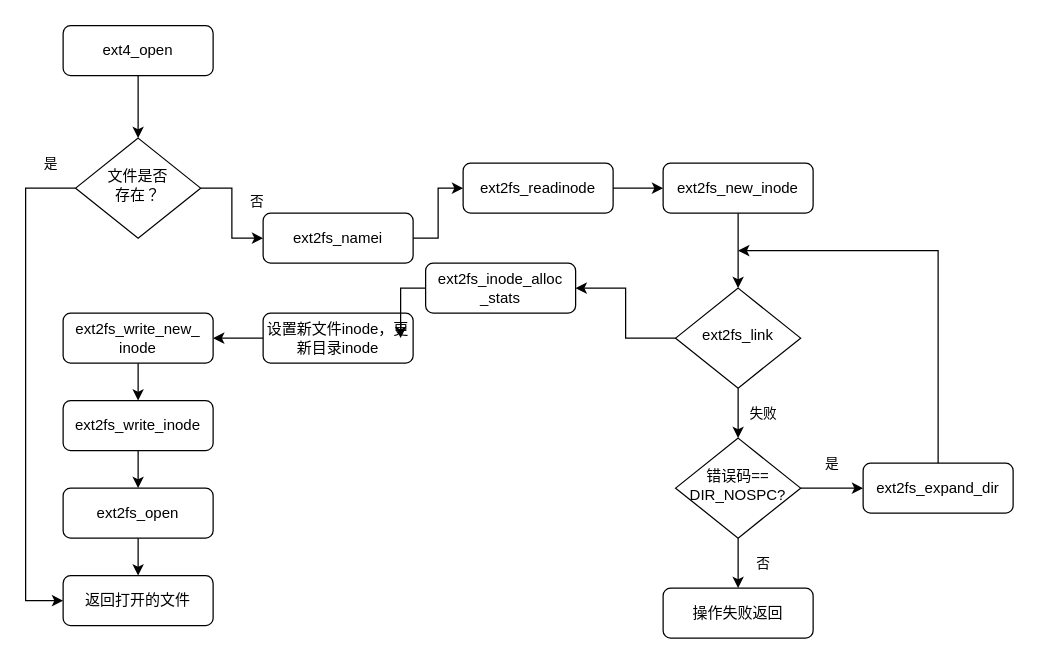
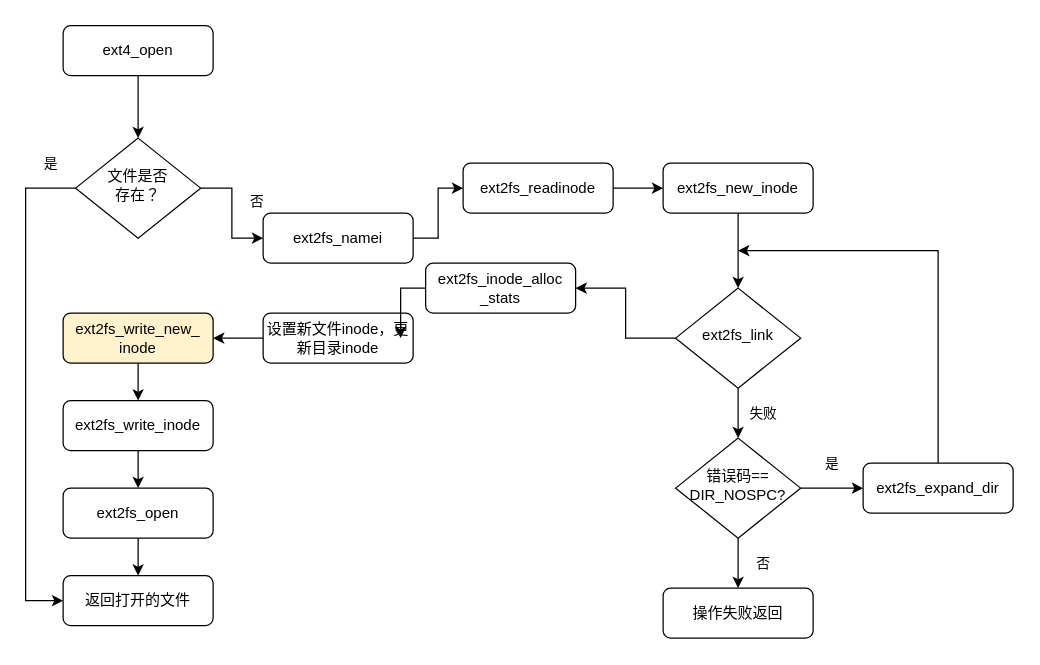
(138, 338) -> (138, 338)
